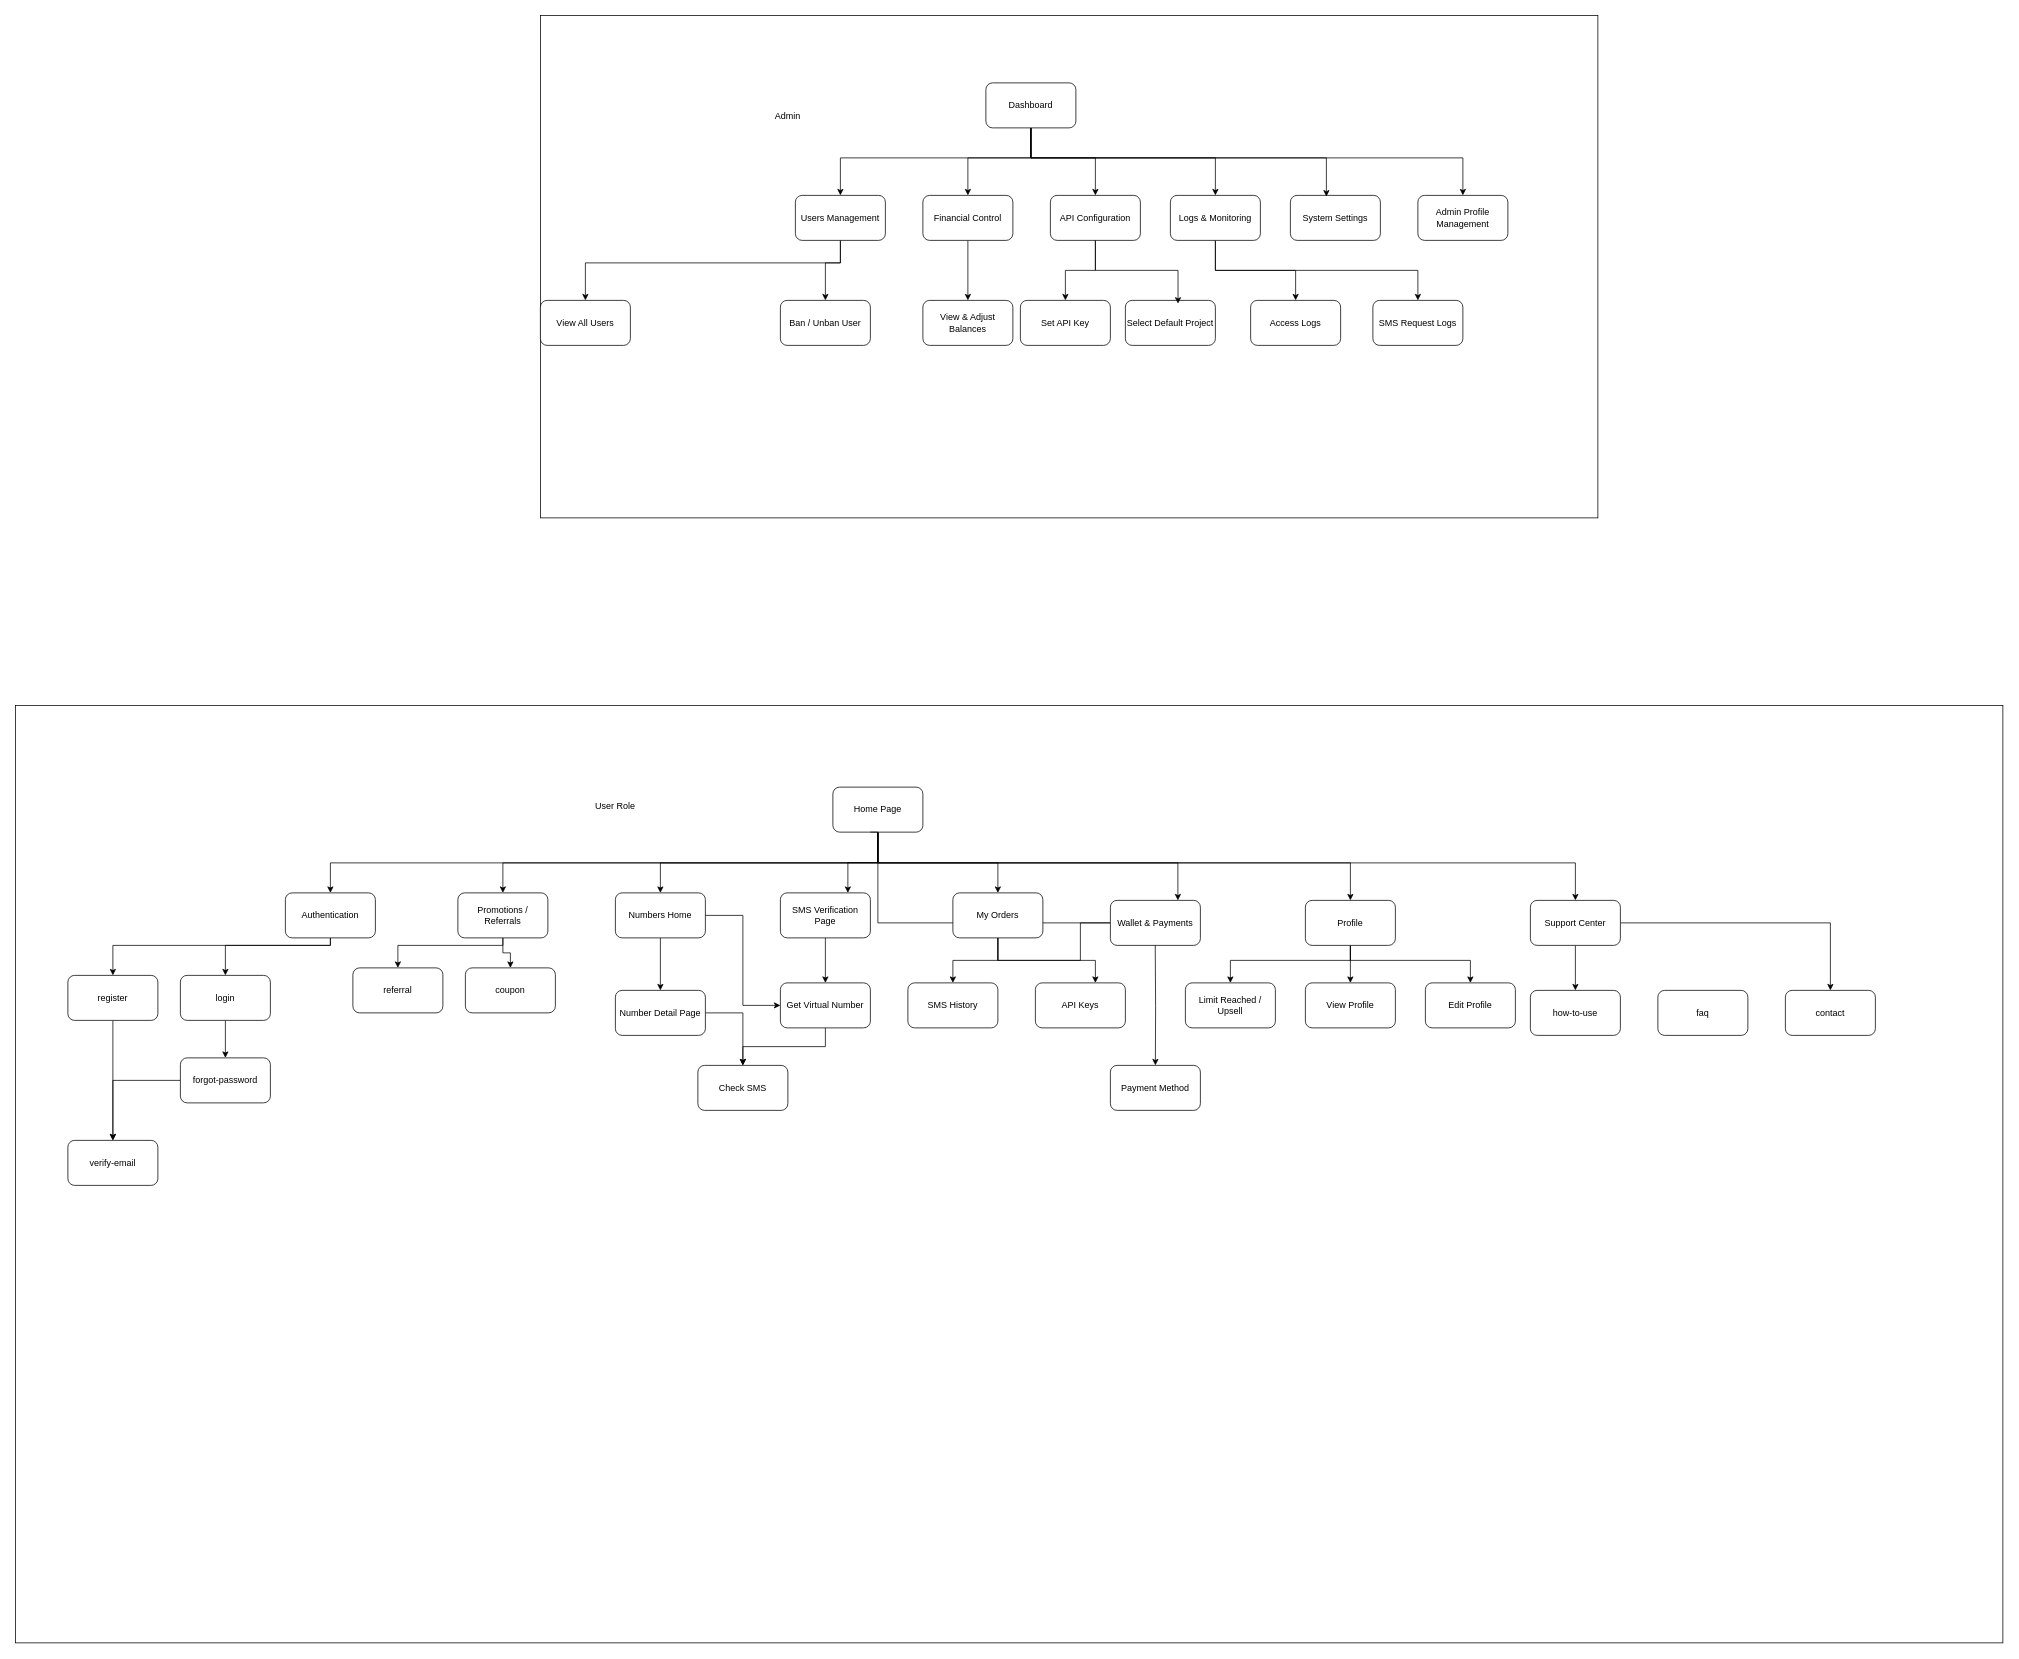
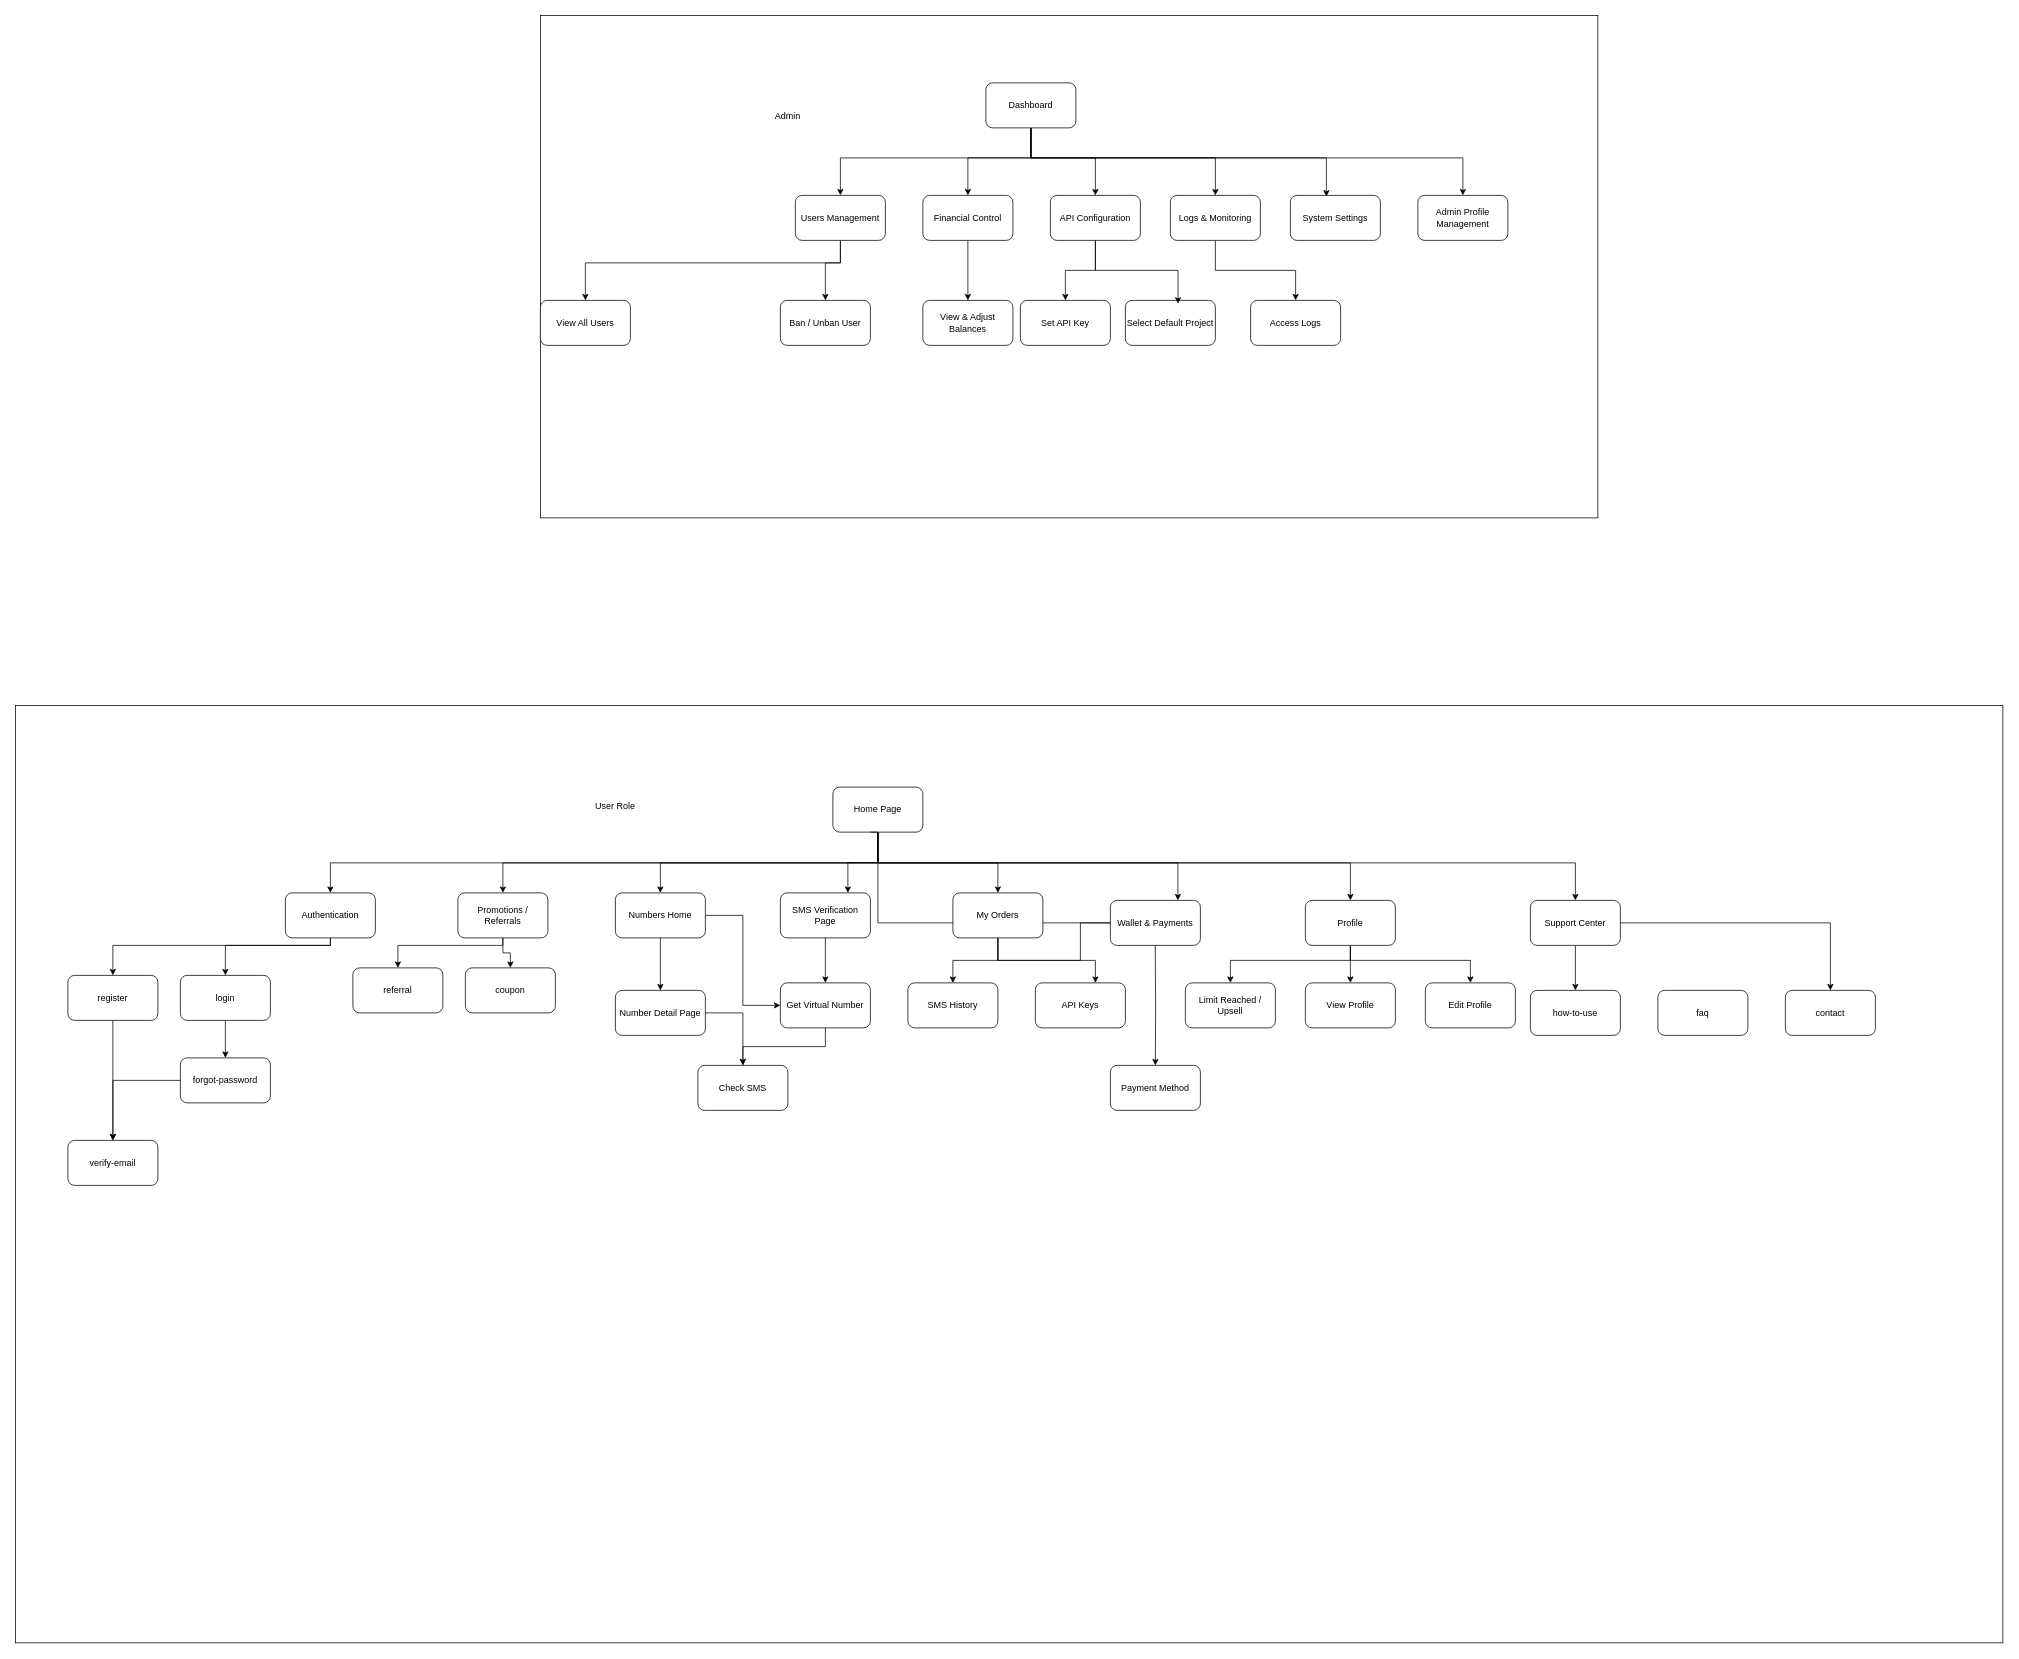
(1358, 270) -> none
(1418, 323) -> none
